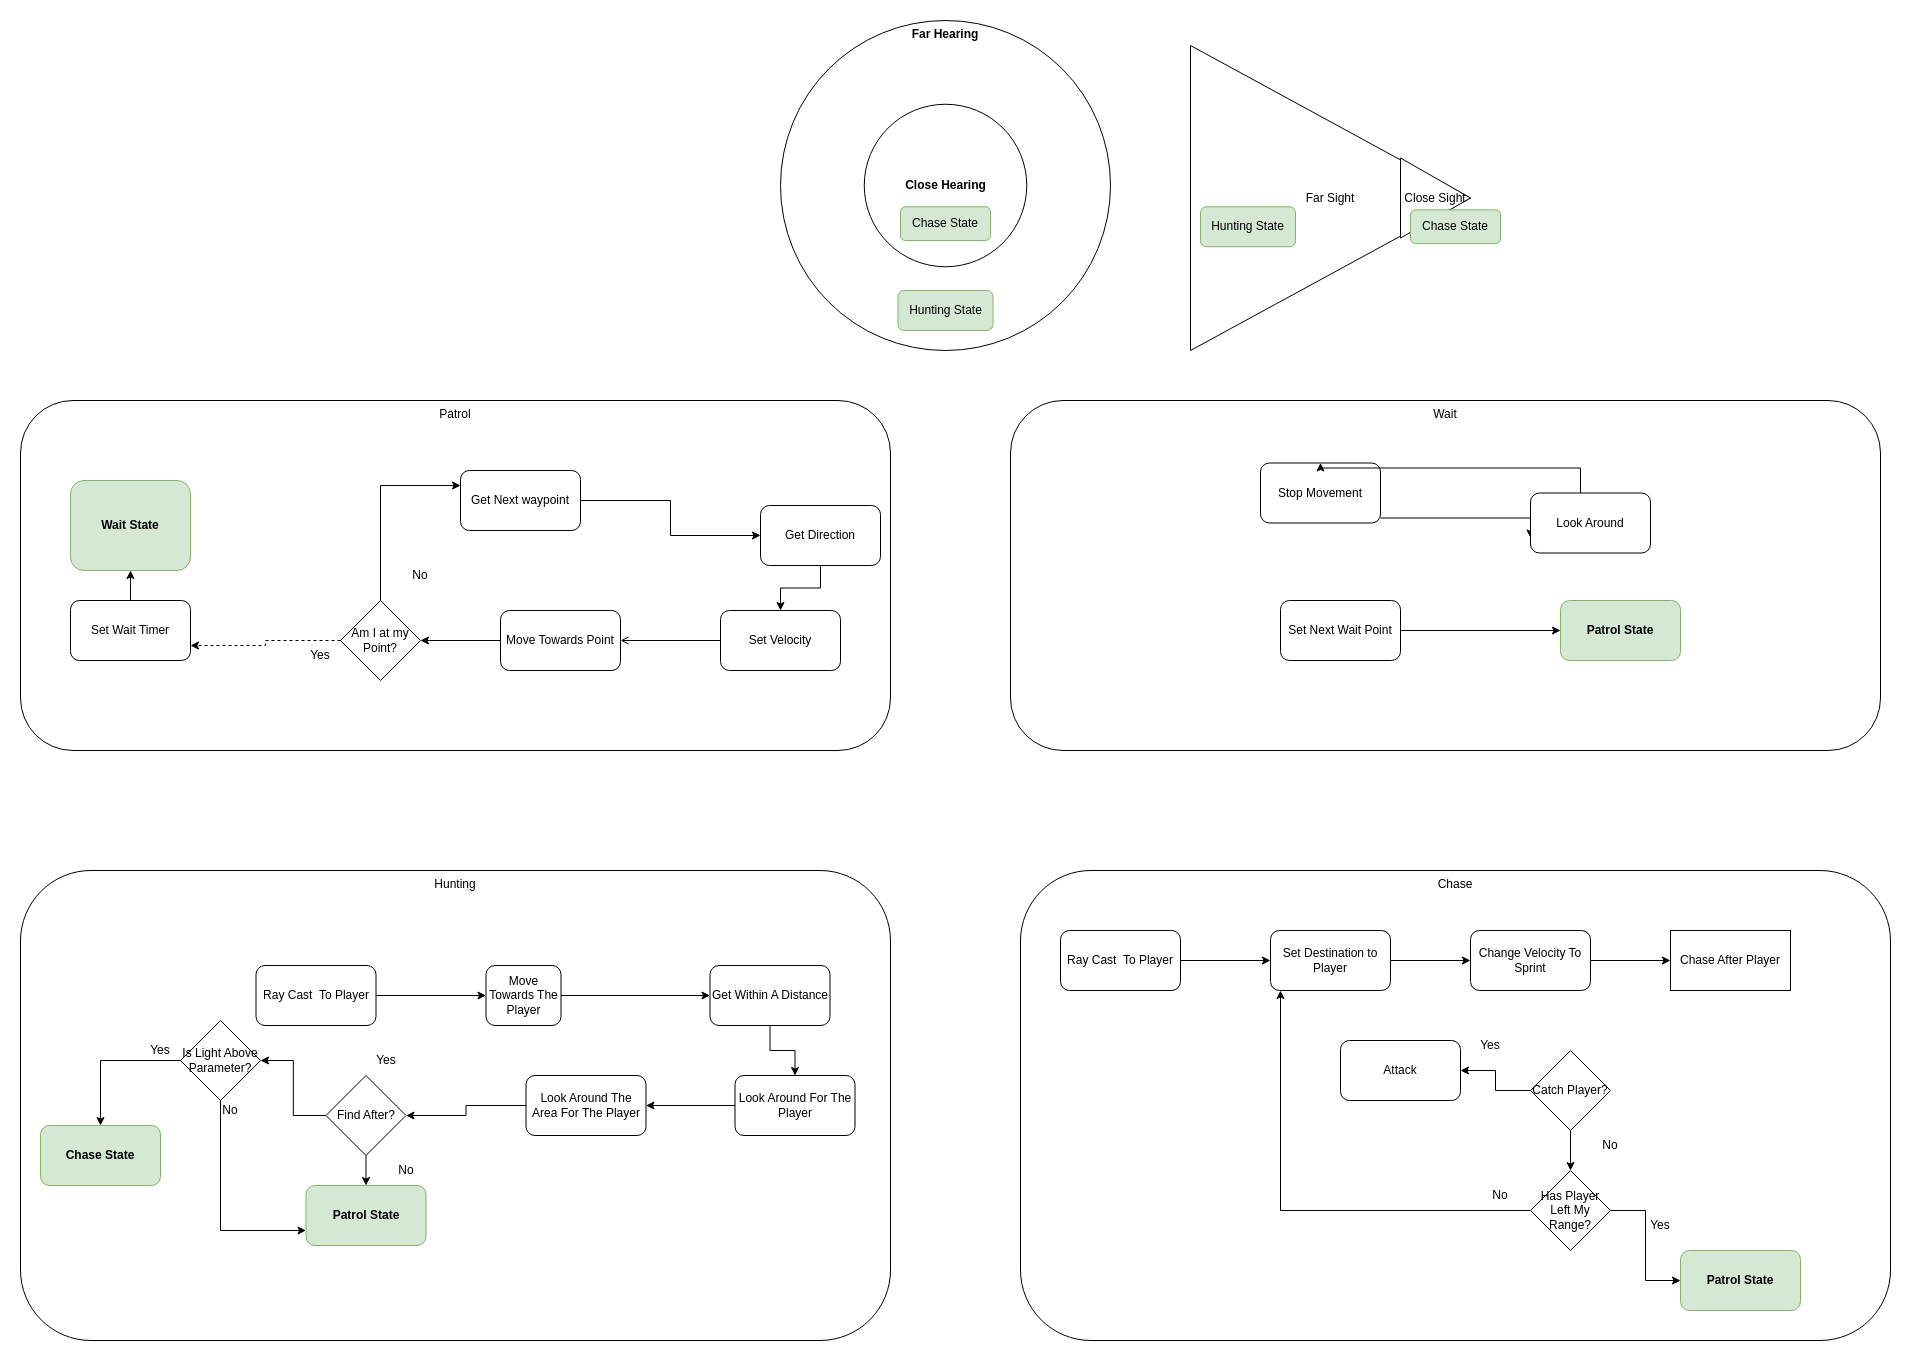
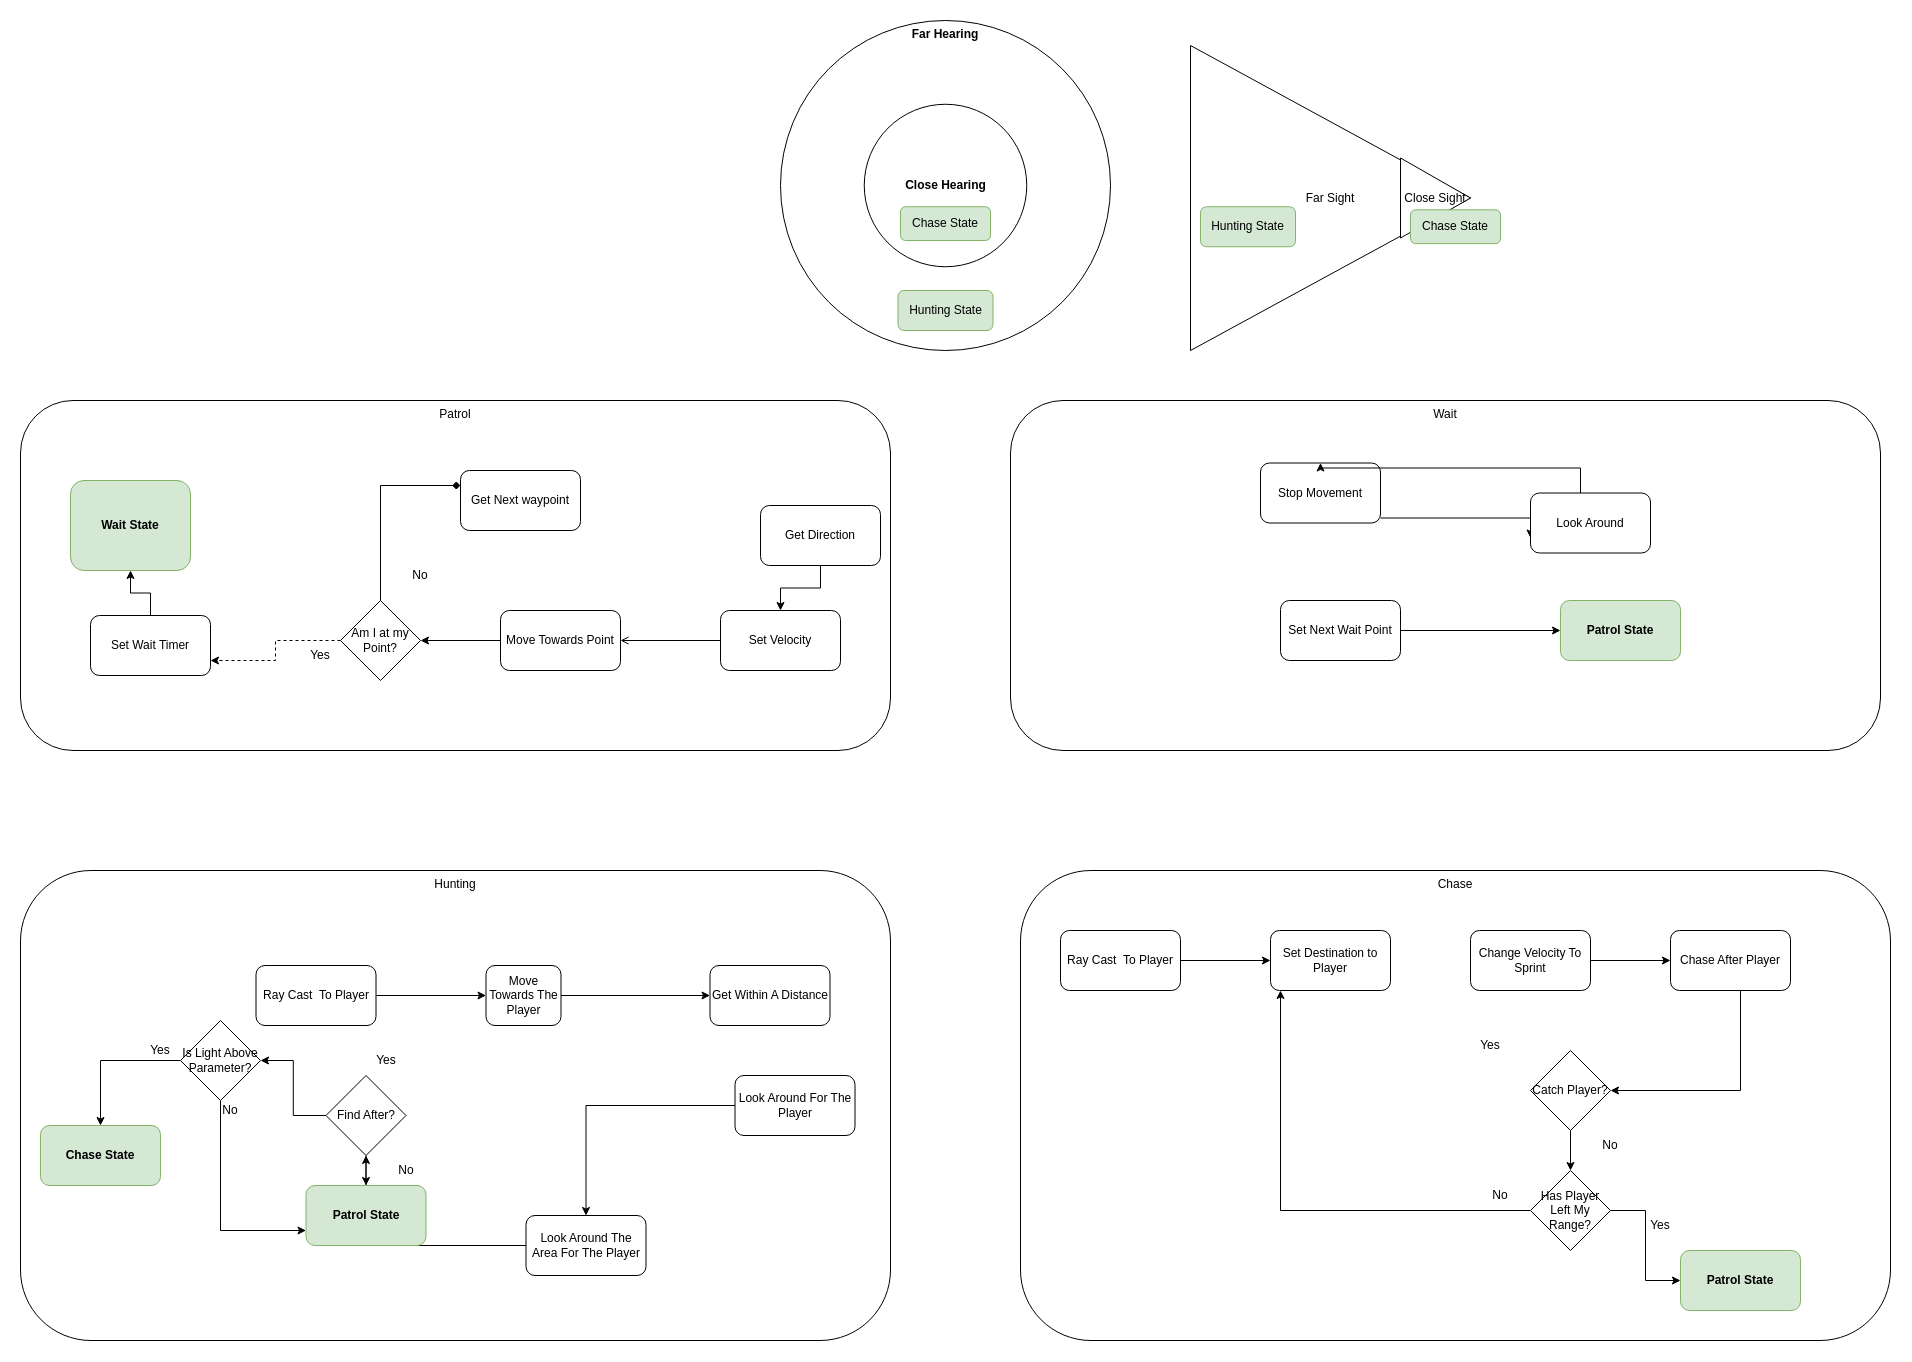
(452, 486) -> (451, 486)
(671, 515) -> none
(131, 631) -> (151, 646)
(1427, 961) -> none
(1731, 961) -> (1731, 961)
(779, 1051) -> none
(1401, 1071) -> none
(1496, 1085) -> none
none -> (1729, 1091)
(586, 1106) -> (586, 1246)
